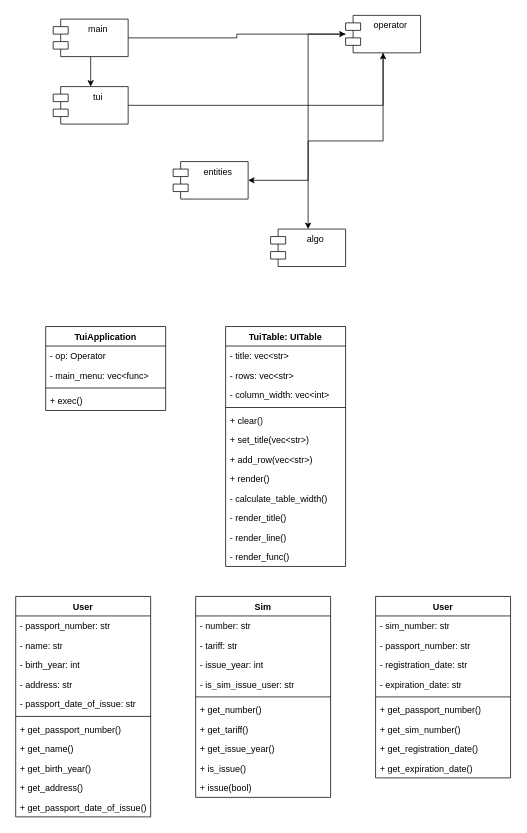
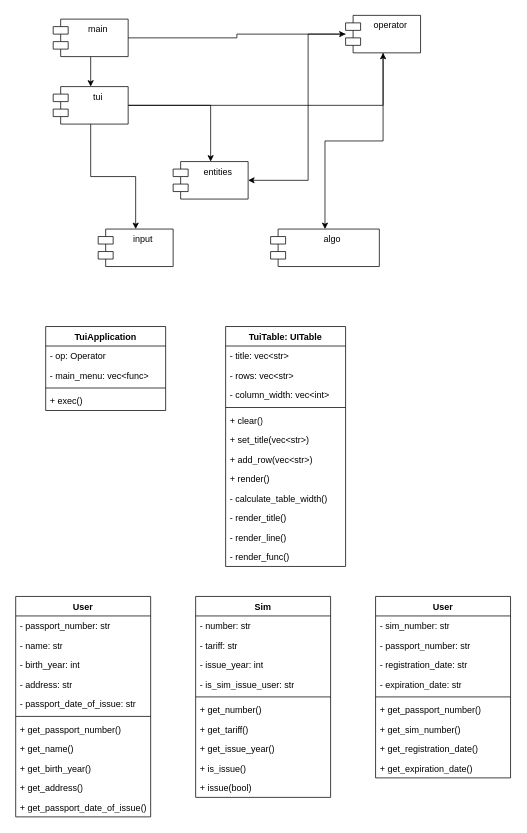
none -> (210, 132)
none -> (110, 177)
none -> (135, 248)
(308, 248) -> (325, 248)
